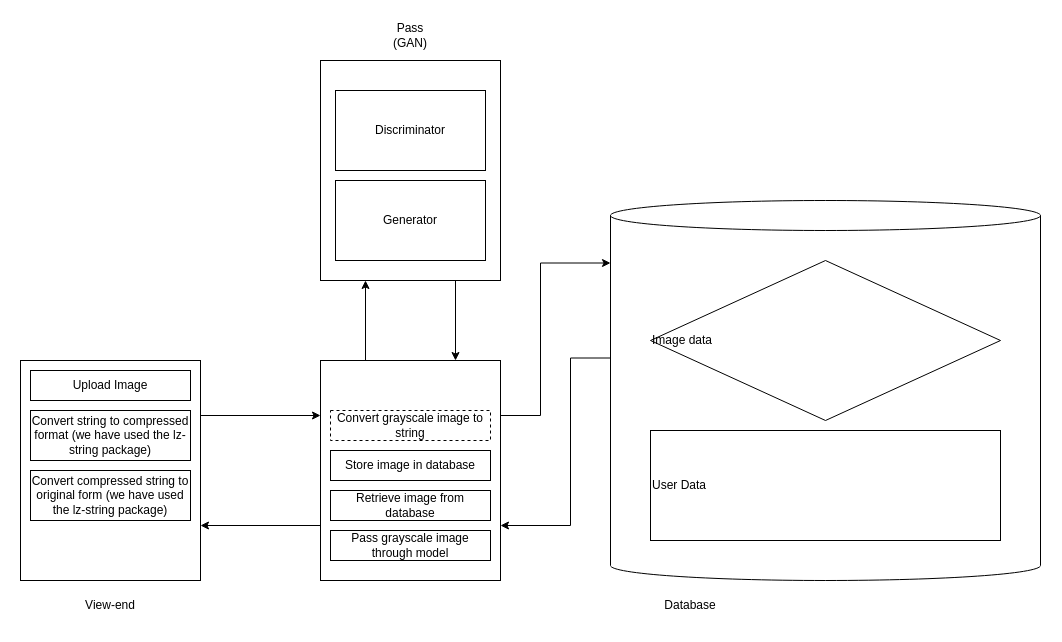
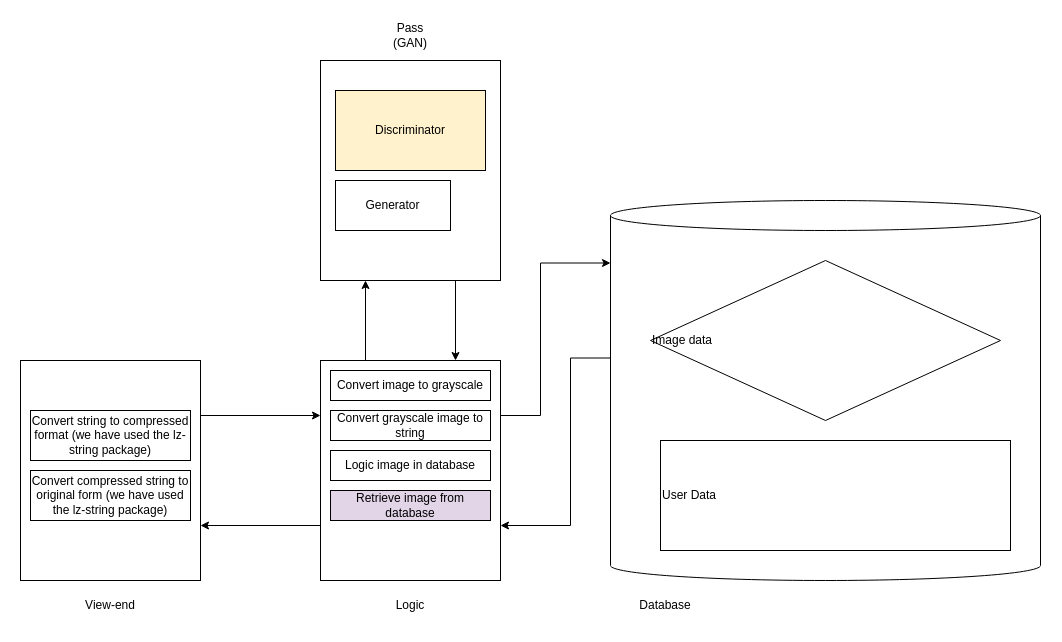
(411, 131) -> (411, 131)
(411, 221) -> (393, 206)
(111, 386) -> none
none -> (411, 386)
(411, 426) -> (411, 426)
(411, 466) -> (411, 466)
(826, 486) -> (836, 496)
(411, 506) -> (411, 506)
(411, 546) -> none
none -> (411, 606)
(691, 606) -> (666, 606)
